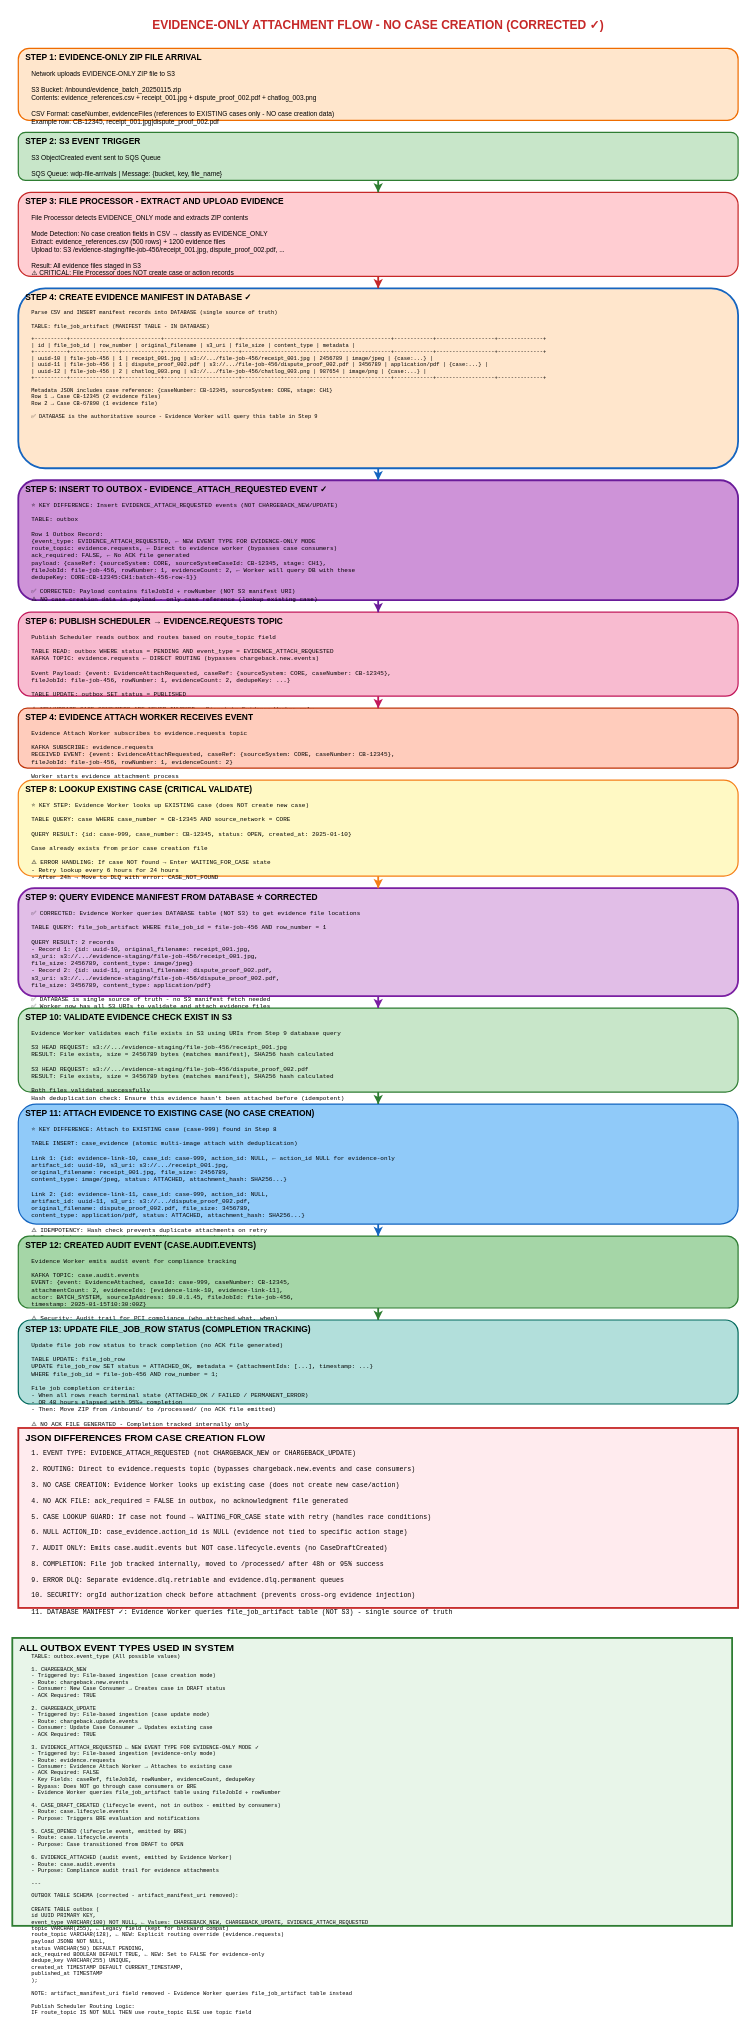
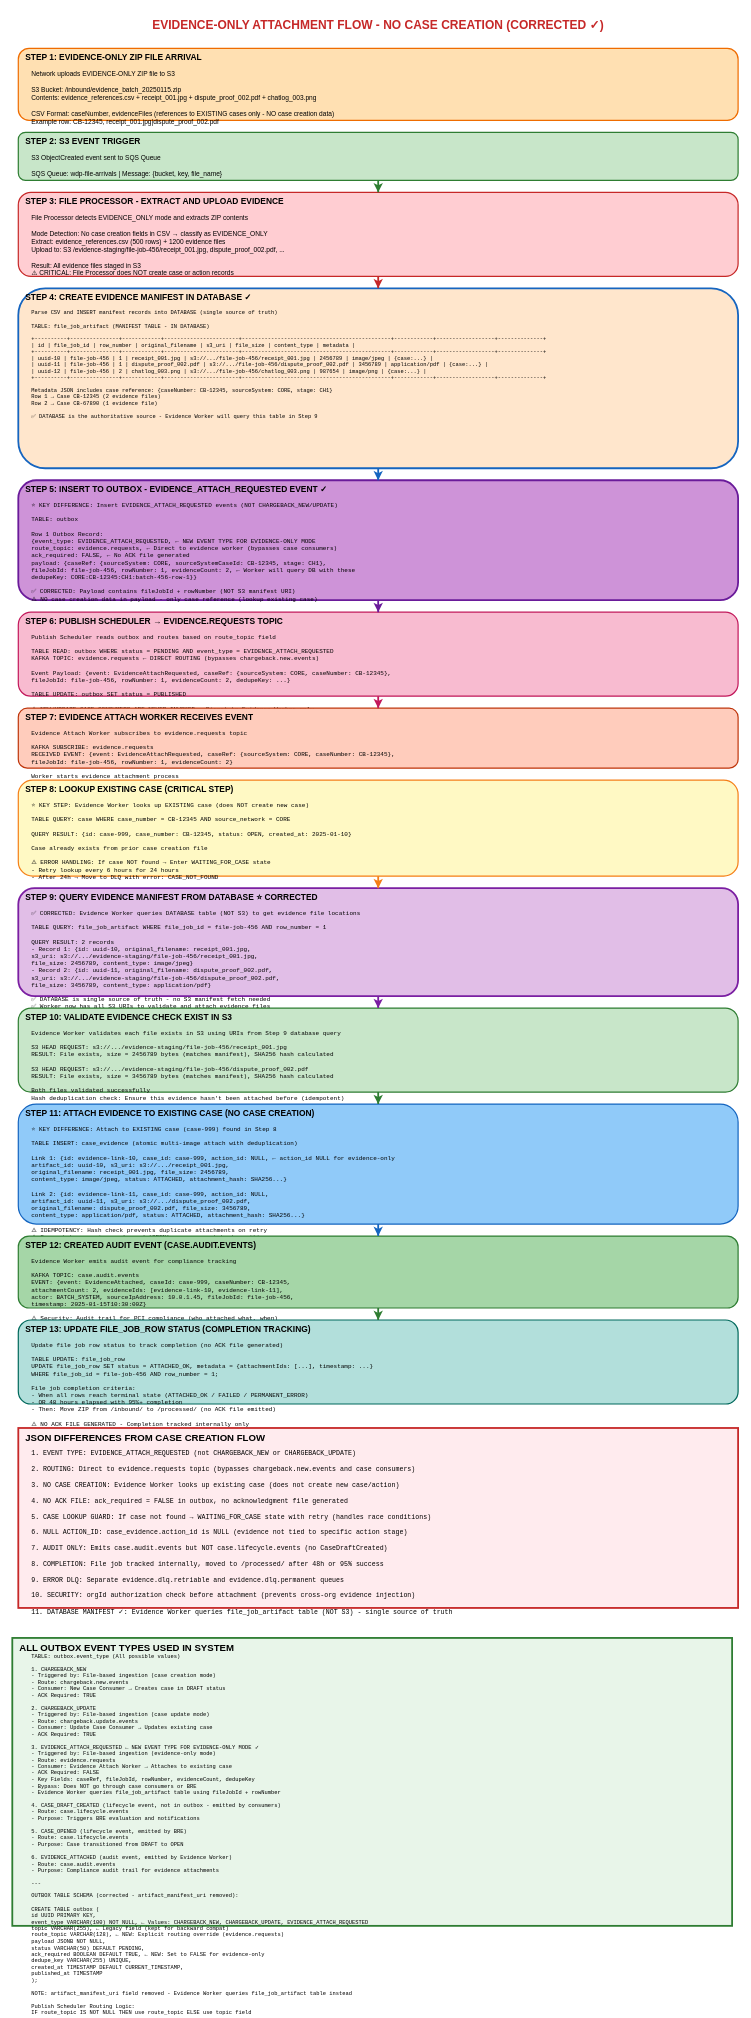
(378, 84) -> (378, 84)
(124, 718) -> (124, 718)
(131, 790) -> (121, 790)
